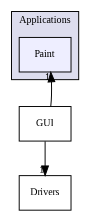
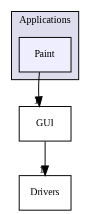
(52, 94) -> (39, 86)
